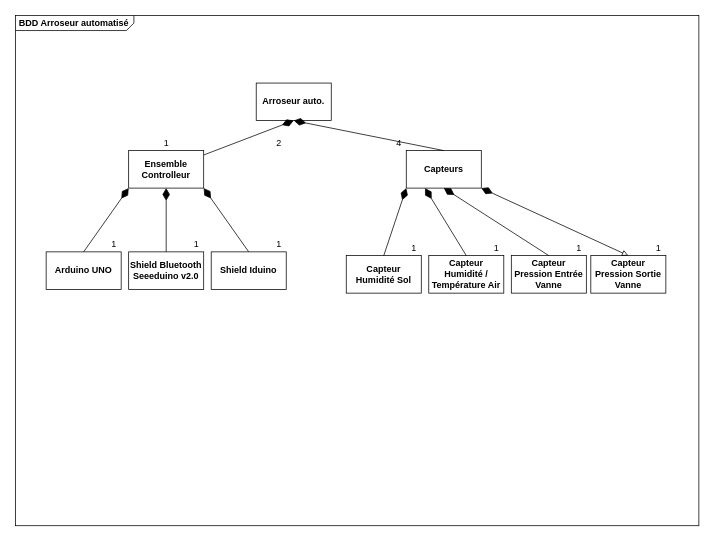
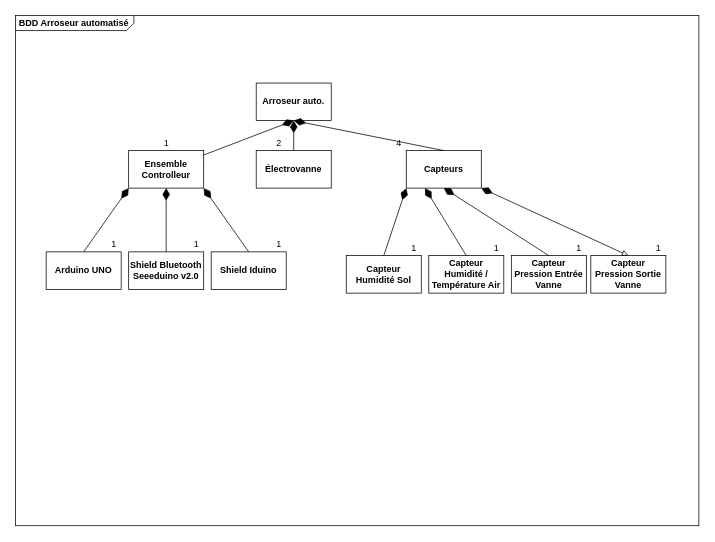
none -> (294, 141)
none -> (294, 169)
